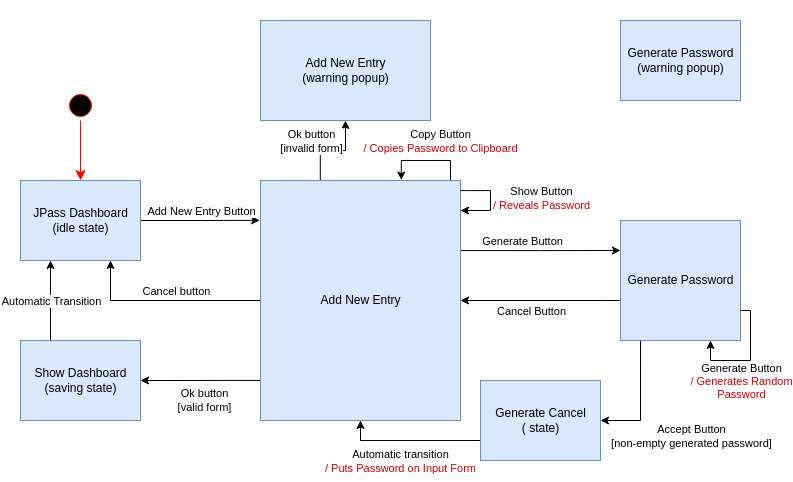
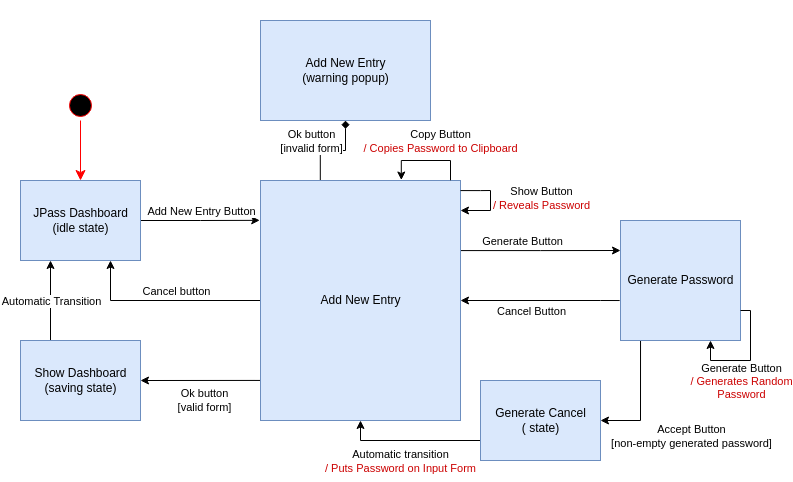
(681, 61) -> none
(346, 129) -> (346, 129)
